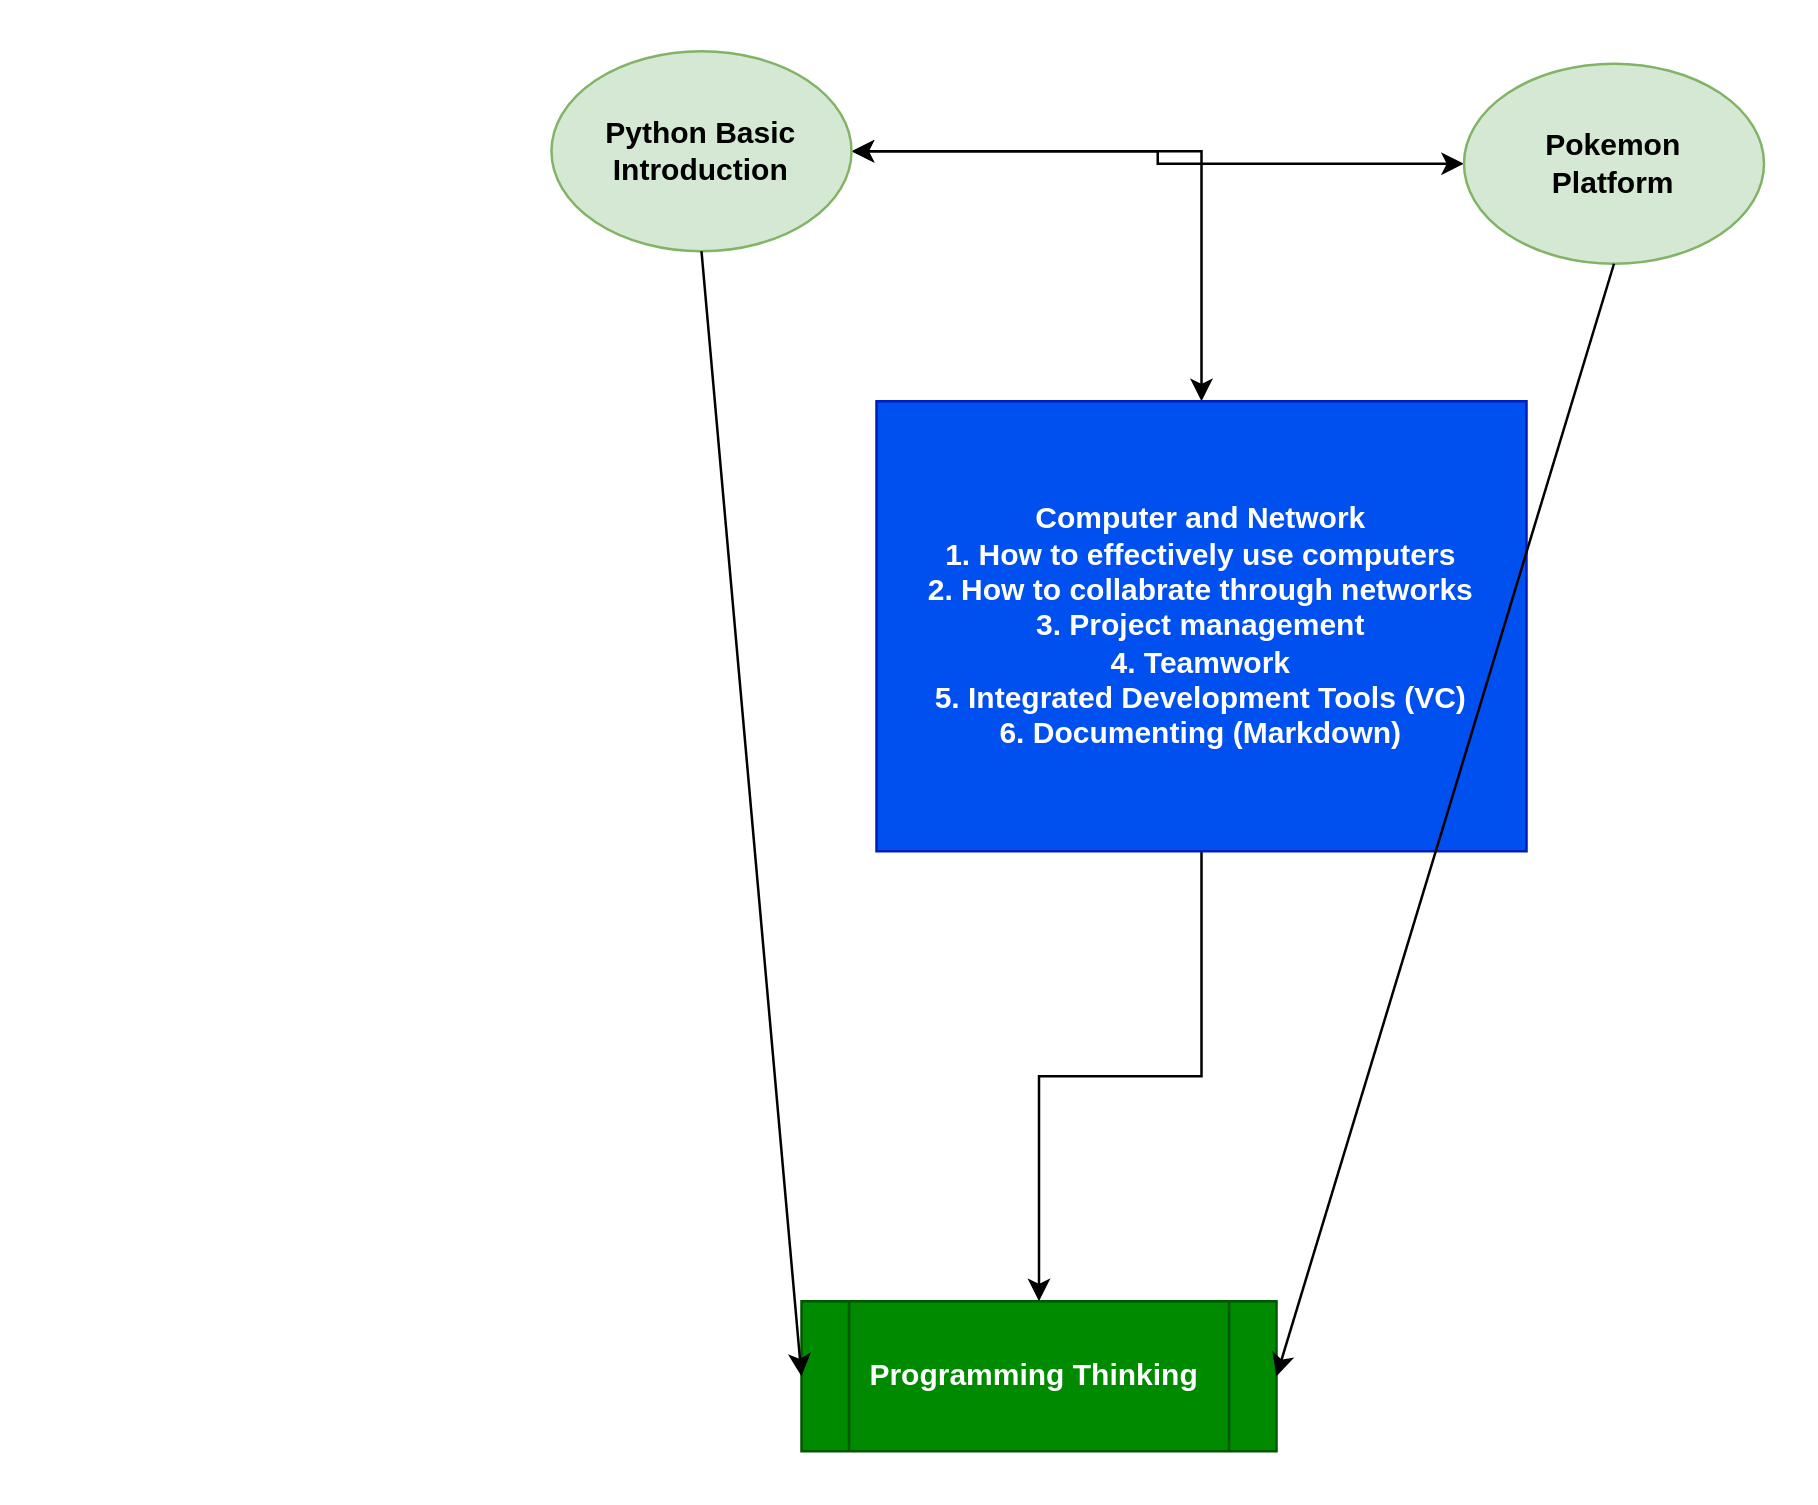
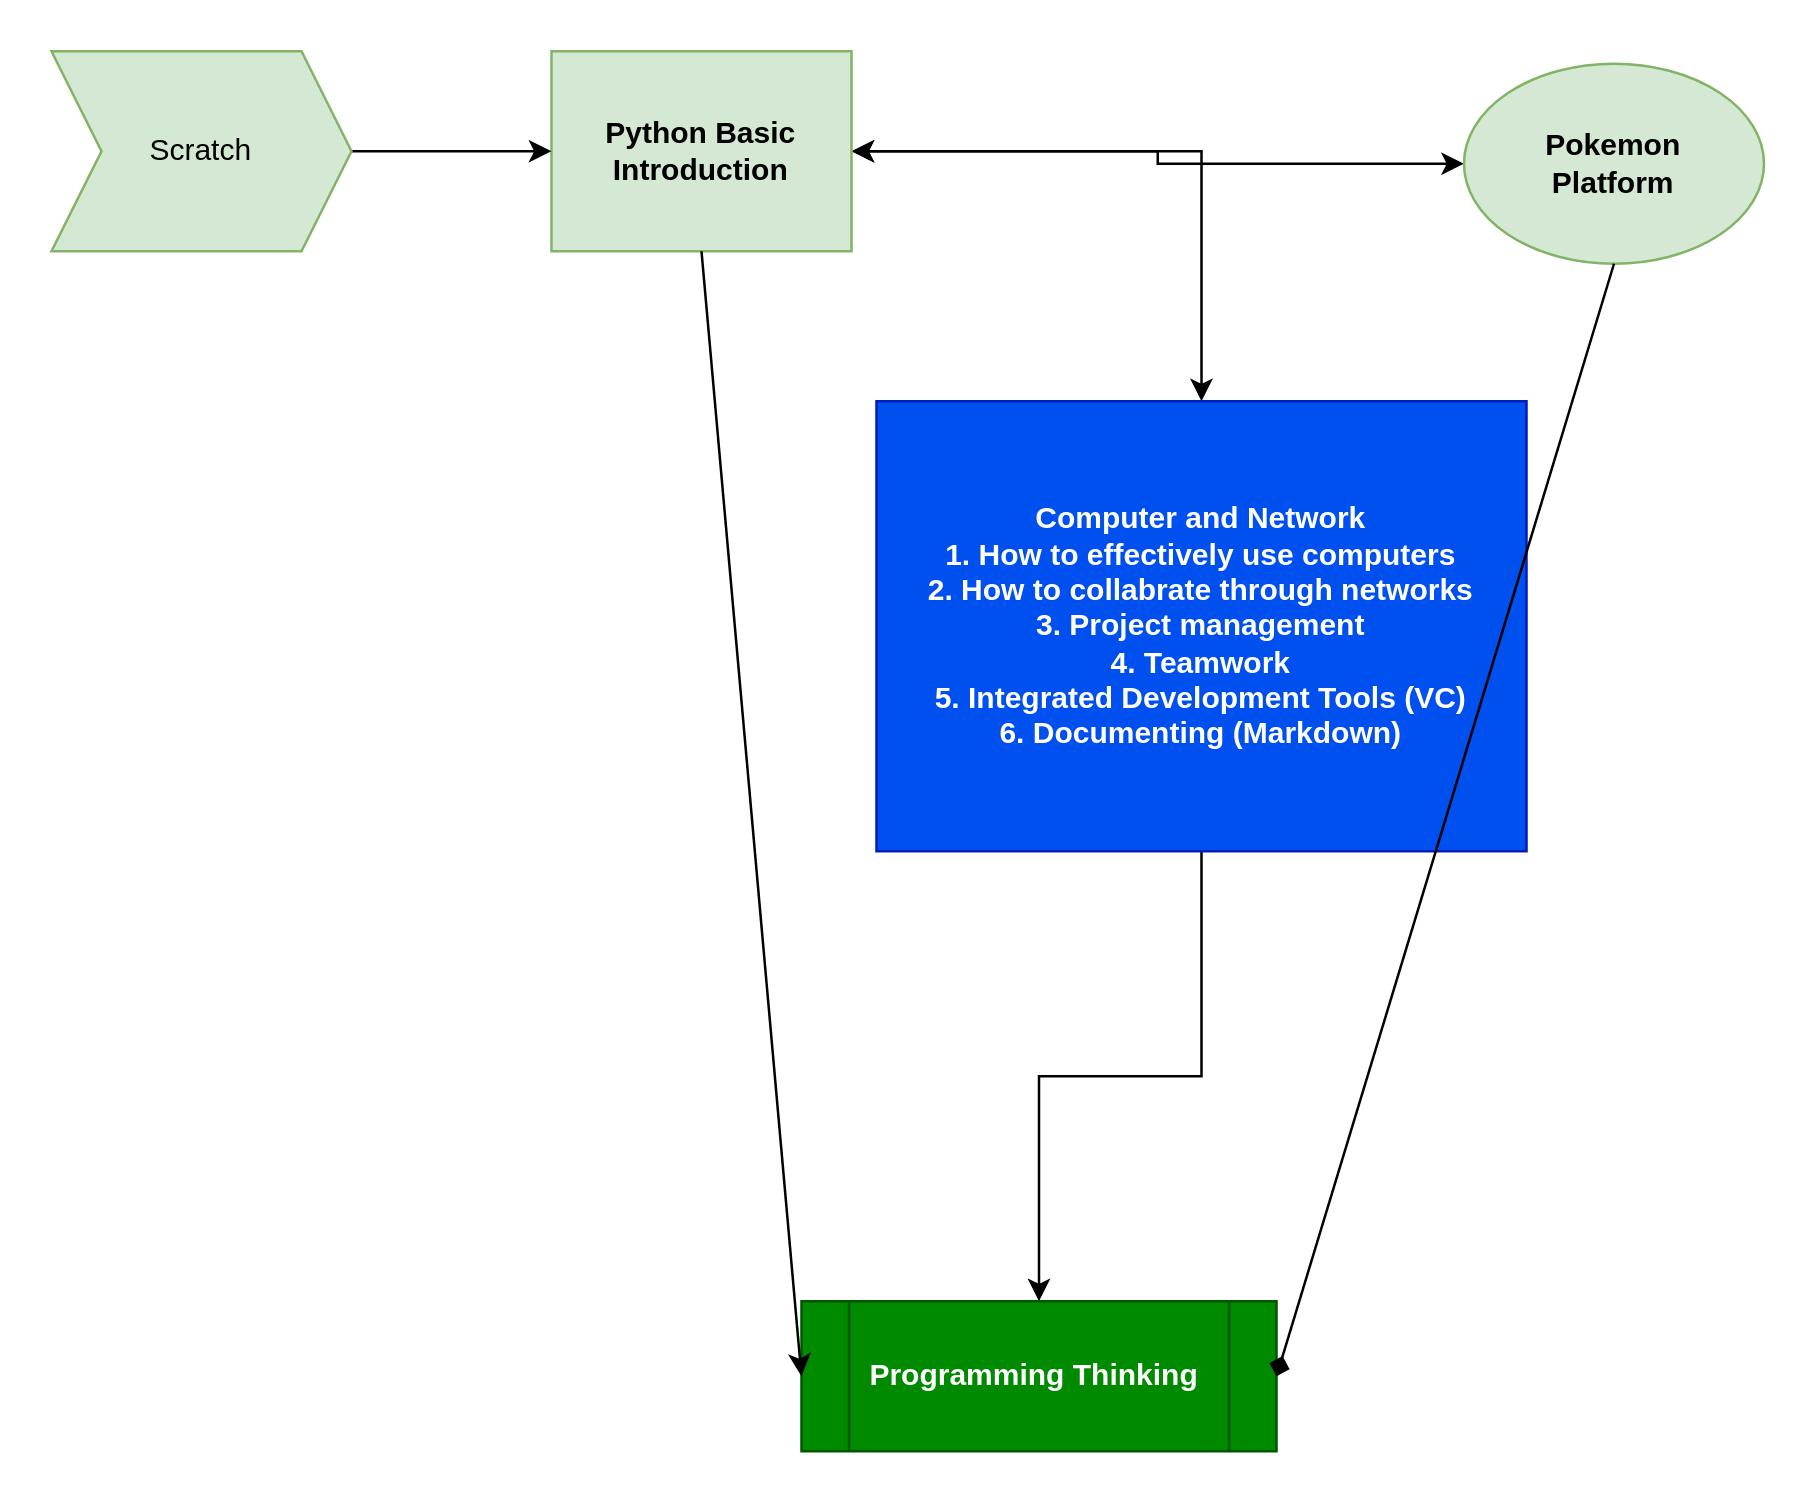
none -> (201, 151)
none -> (443, 151)
(701, 151) -> (701, 151)
(1282, 1358) -> (1282, 1357)
